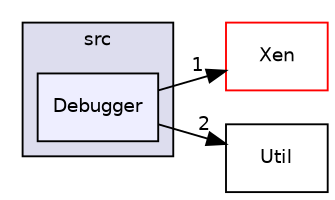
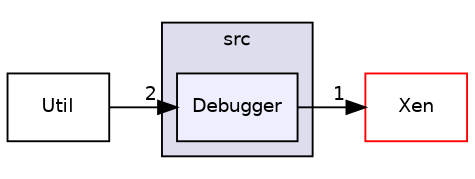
(186, 132) -> (134, 107)
